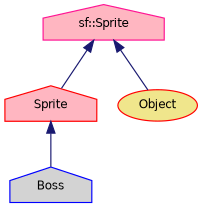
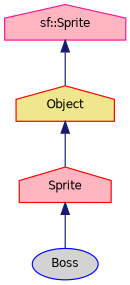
(74, 69) -> (65, 150)
(158, 105) -> (65, 105)
(51, 187) -> (65, 264)
